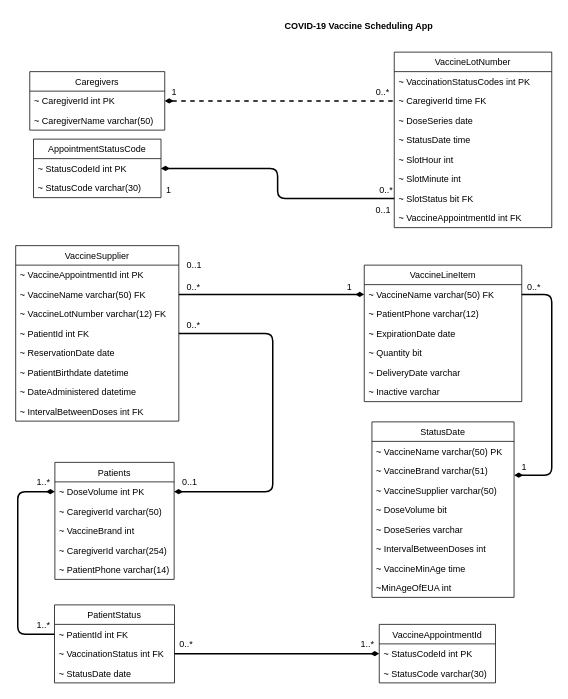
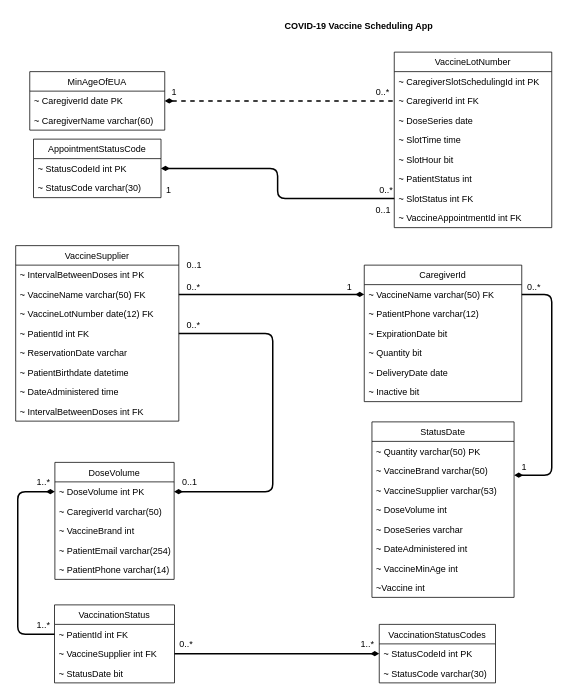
(97, 82) -> (97, 82)
(469, 82) -> (475, 82)
(78, 101) -> (82, 101)
(445, 101) -> (443, 101)
(98, 121) -> (98, 121)
(438, 140) -> (430, 140)
(429, 160) -> (429, 160)
(433, 179) -> (441, 179)
(440, 199) -> (440, 199)
(86, 275) -> (87, 275)
(443, 275) -> (443, 275)
(98, 314) -> (91, 314)
(416, 334) -> (413, 334)
(72, 353) -> (79, 353)
(419, 373) -> (411, 373)
(82, 392) -> (72, 392)
(410, 392) -> (399, 392)
(442, 452) -> (434, 452)
(438, 471) -> (438, 471)
(114, 473) -> (114, 473)
(443, 491) -> (443, 491)
(412, 510) -> (412, 510)
(437, 549) -> (426, 549)
(121, 551) -> (121, 551)
(420, 569) -> (418, 569)
(413, 588) -> (403, 588)
(114, 615) -> (114, 615)
(437, 635) -> (437, 635)
(117, 654) -> (111, 654)
(99, 674) -> (95, 674)
